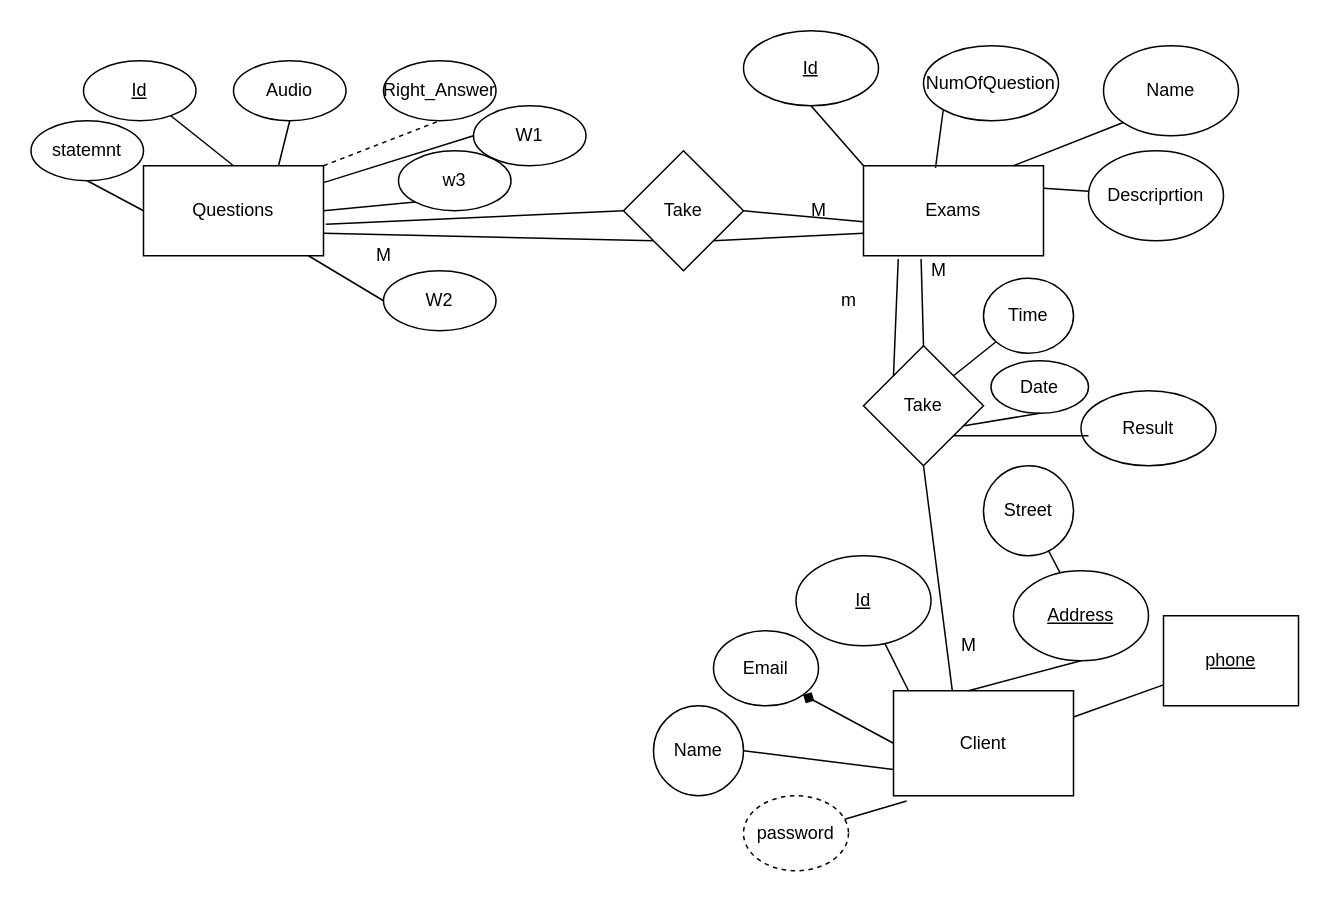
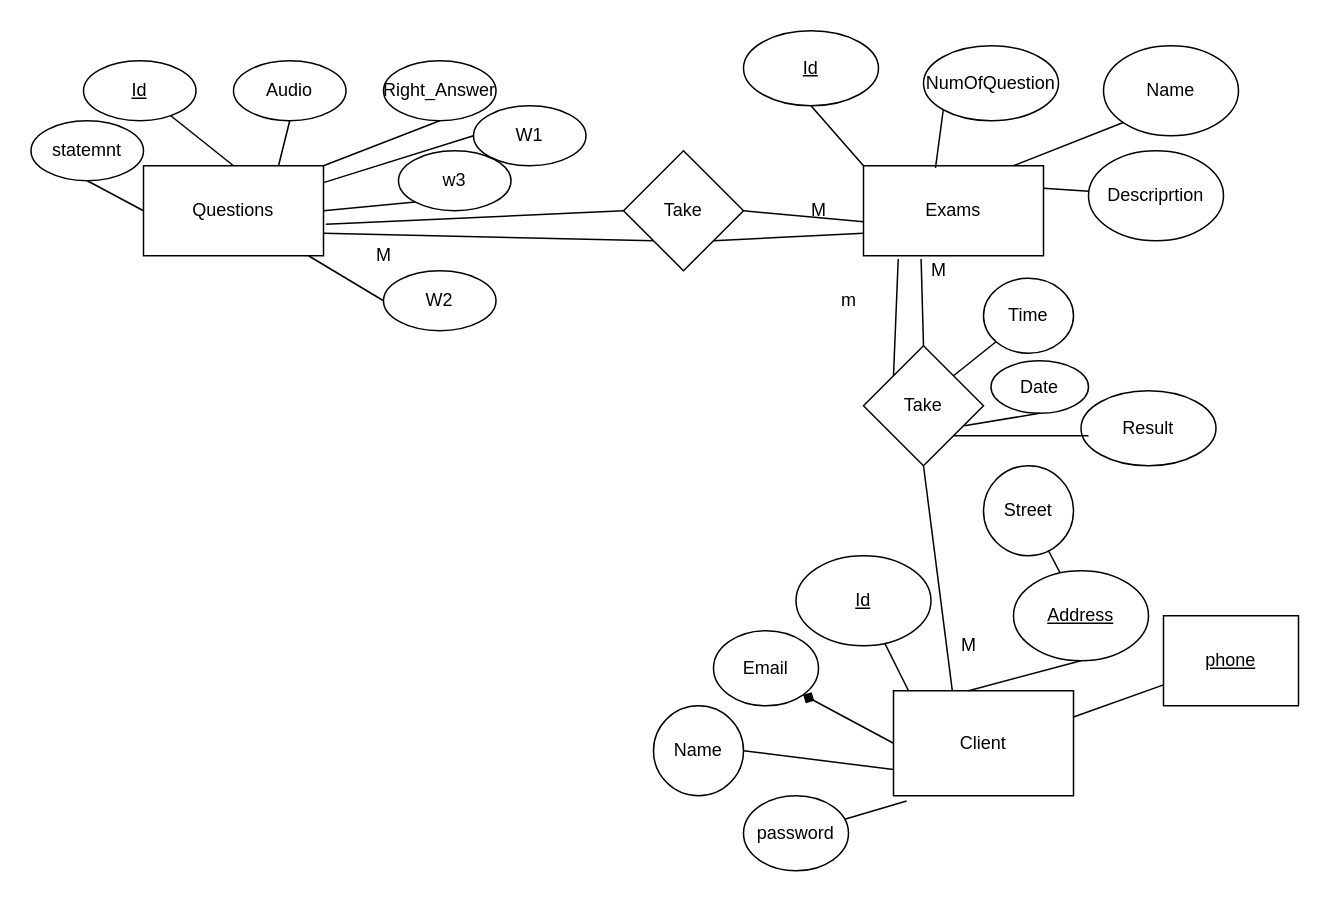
(382, 143) -> (382, 143)
(796, 833) -> (796, 833)
